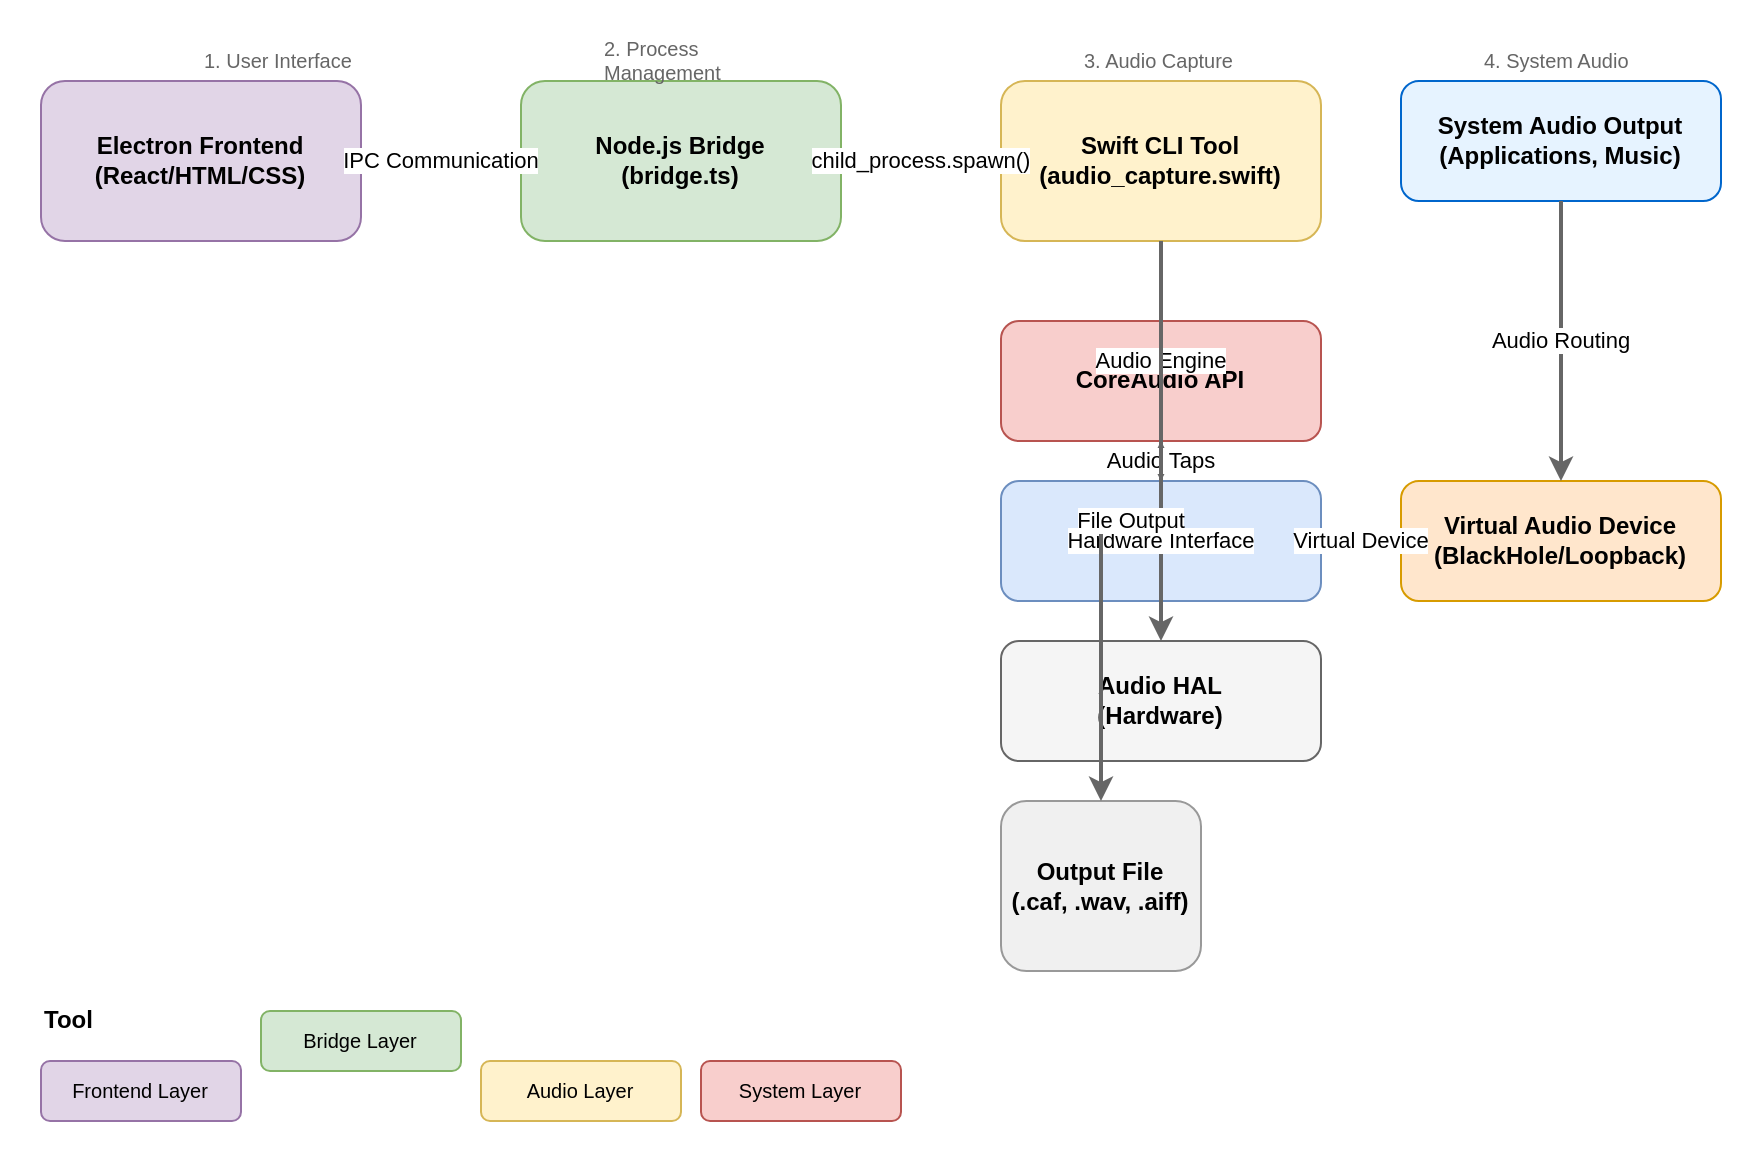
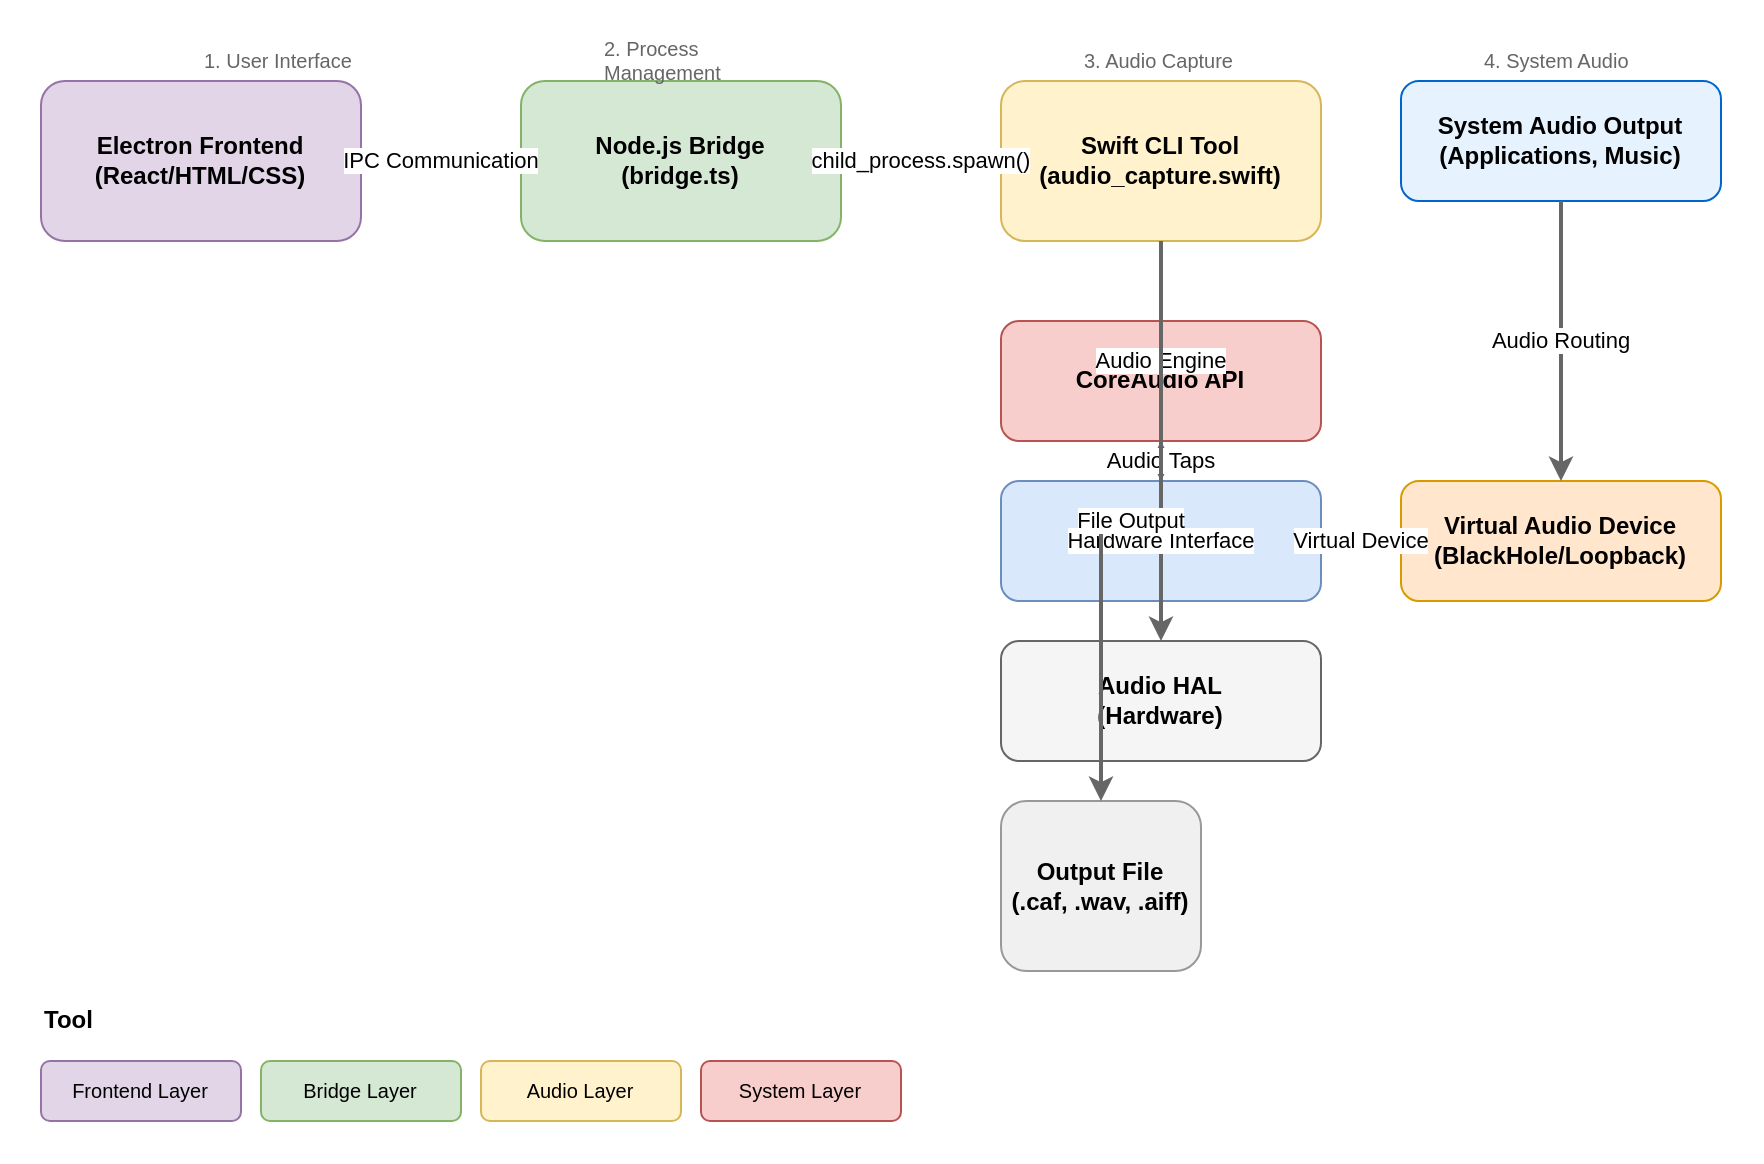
(361, 1041) -> (361, 1091)
